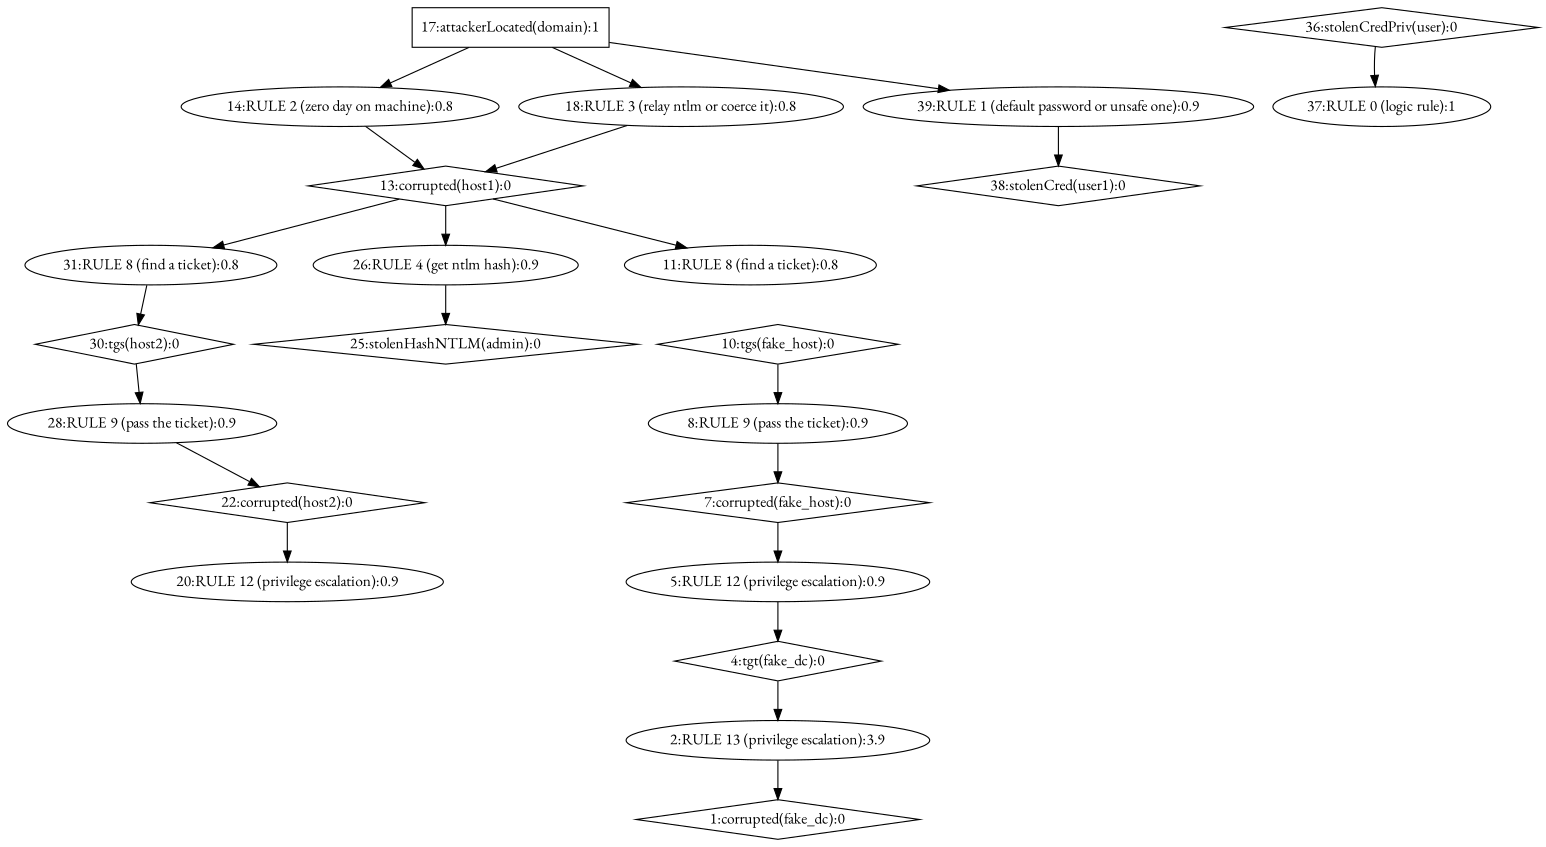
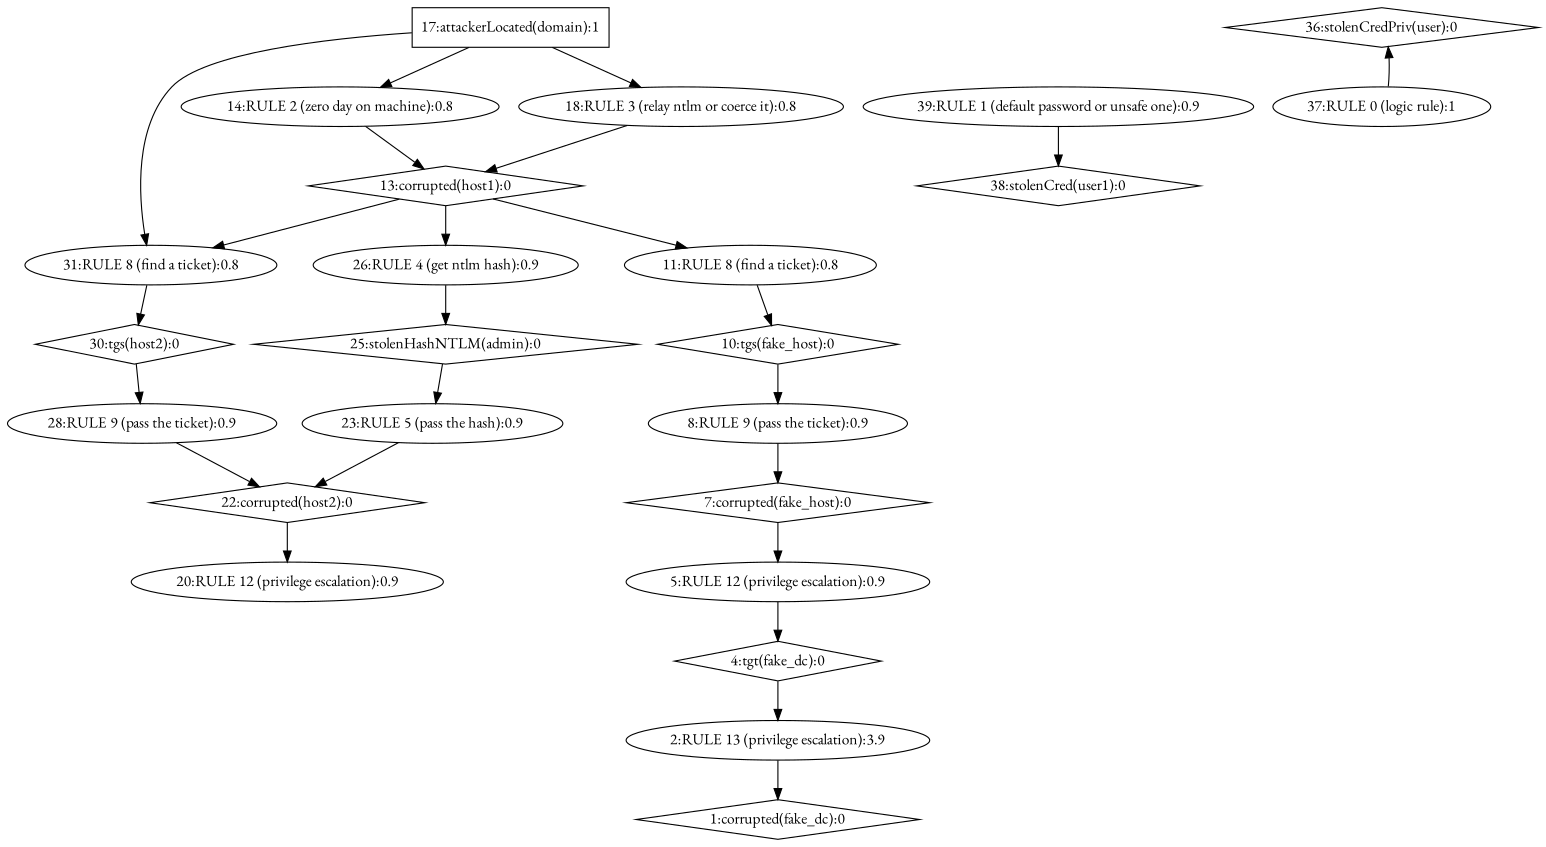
(1374, 61) -> (1389, 72)
(774, 66) -> (213, 64)
none -> (762, 300)
none -> (433, 424)
